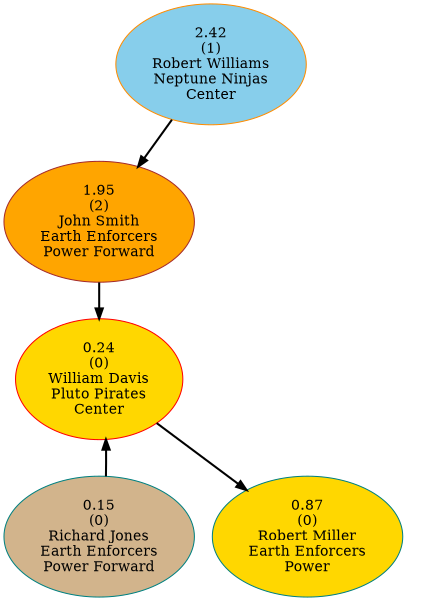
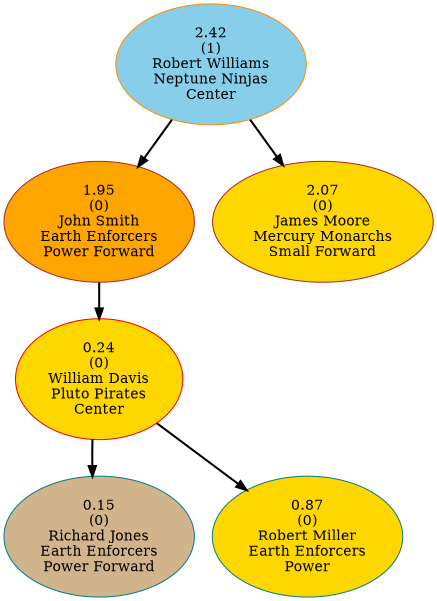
(99, 222) -> (99, 222)
none -> (323, 222)
(106, 463) -> (92, 453)
